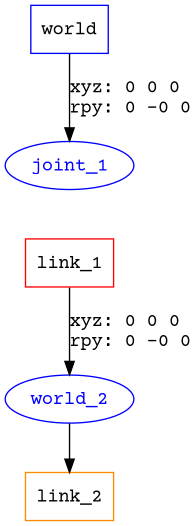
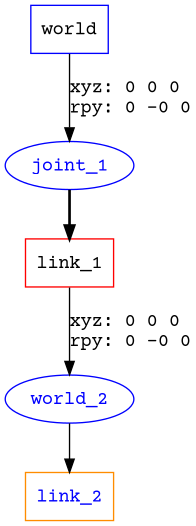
none -> (70, 208)
(70, 497) -> (70, 497)
